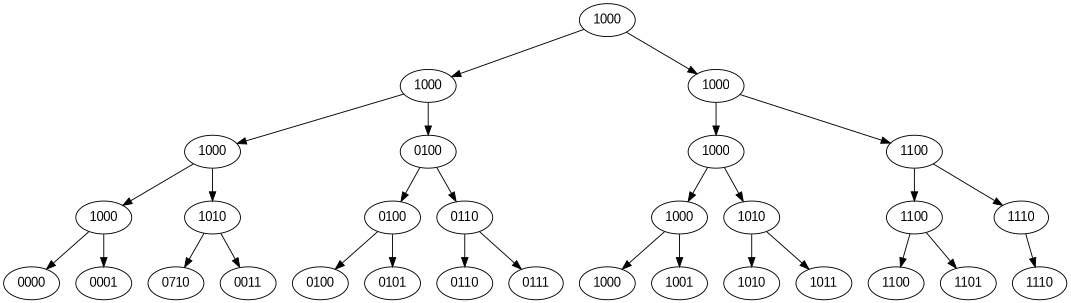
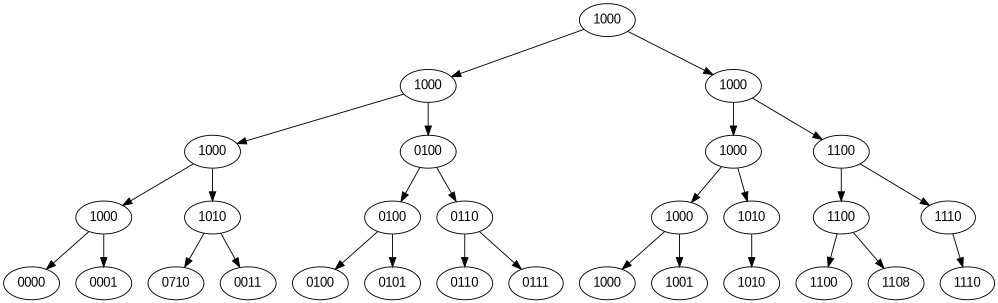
(824, 283) -> none
(968, 283) -> (896, 283)
